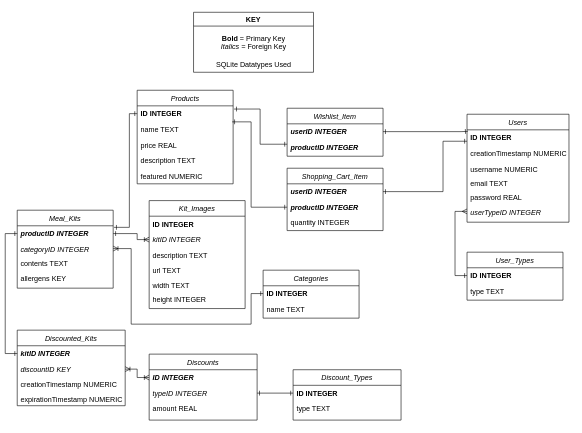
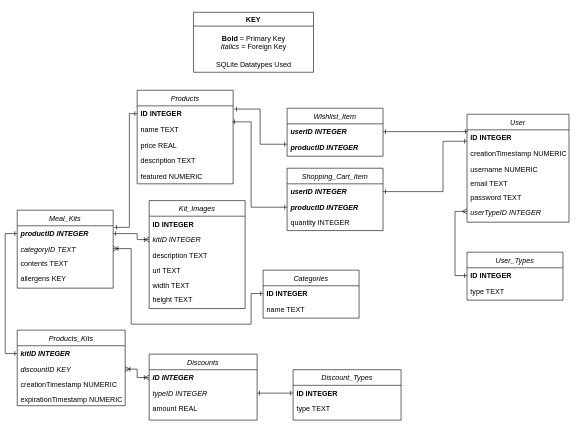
(518, 122) -> (518, 122)
(496, 198) -> (496, 198)
(56, 250) -> (50, 250)
(179, 300) -> (173, 300)
(71, 338) -> (71, 338)
